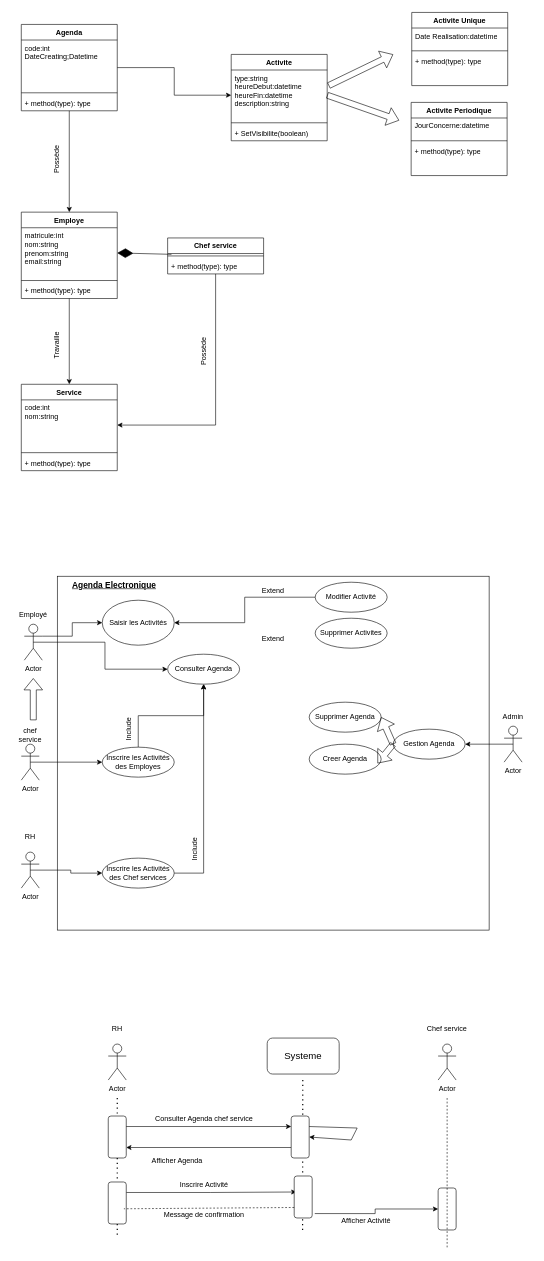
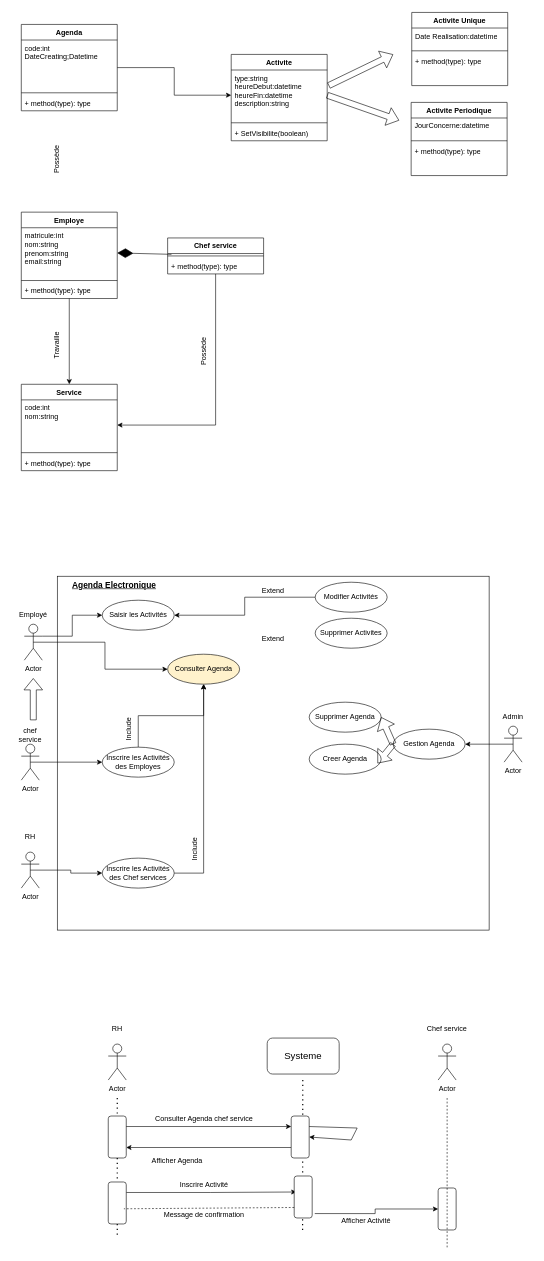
(69, 206) -> none
(351, 597) -> (351, 597)
(138, 623) -> (138, 615)
(204, 669) -> (204, 669)
